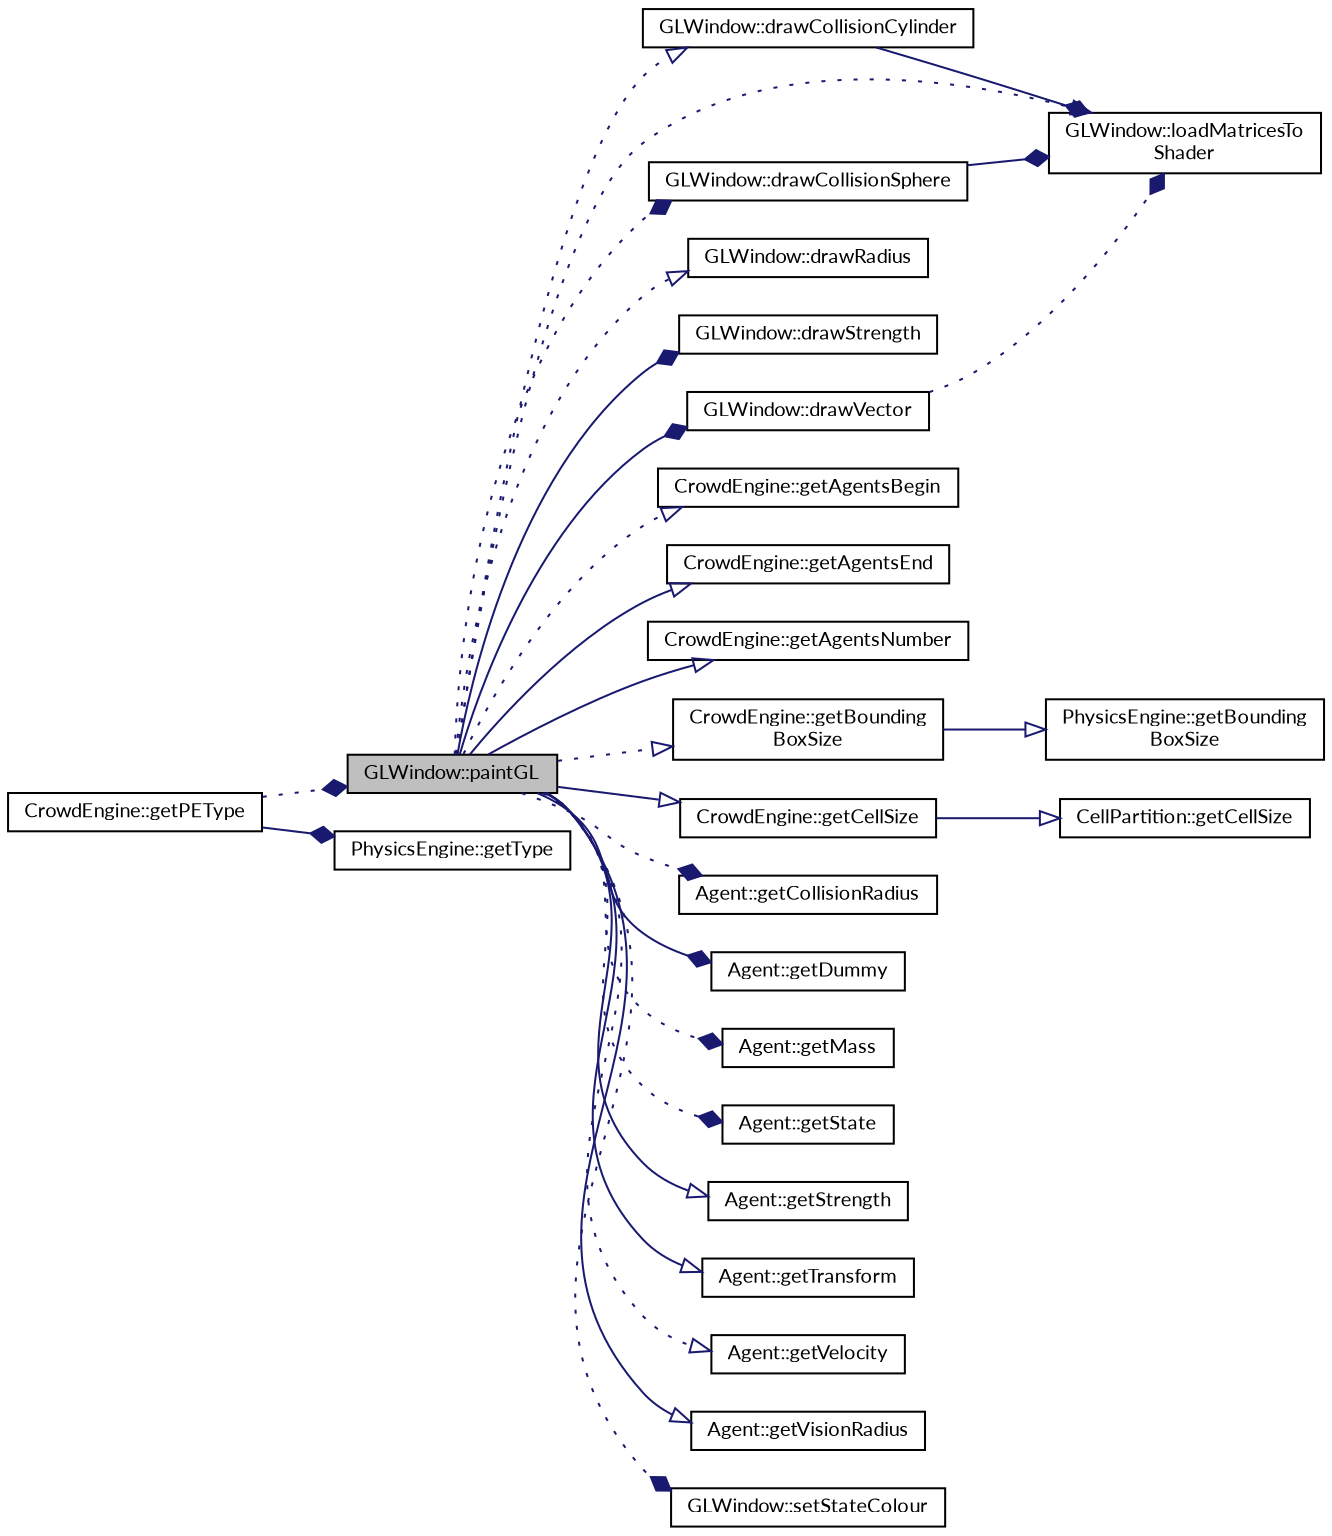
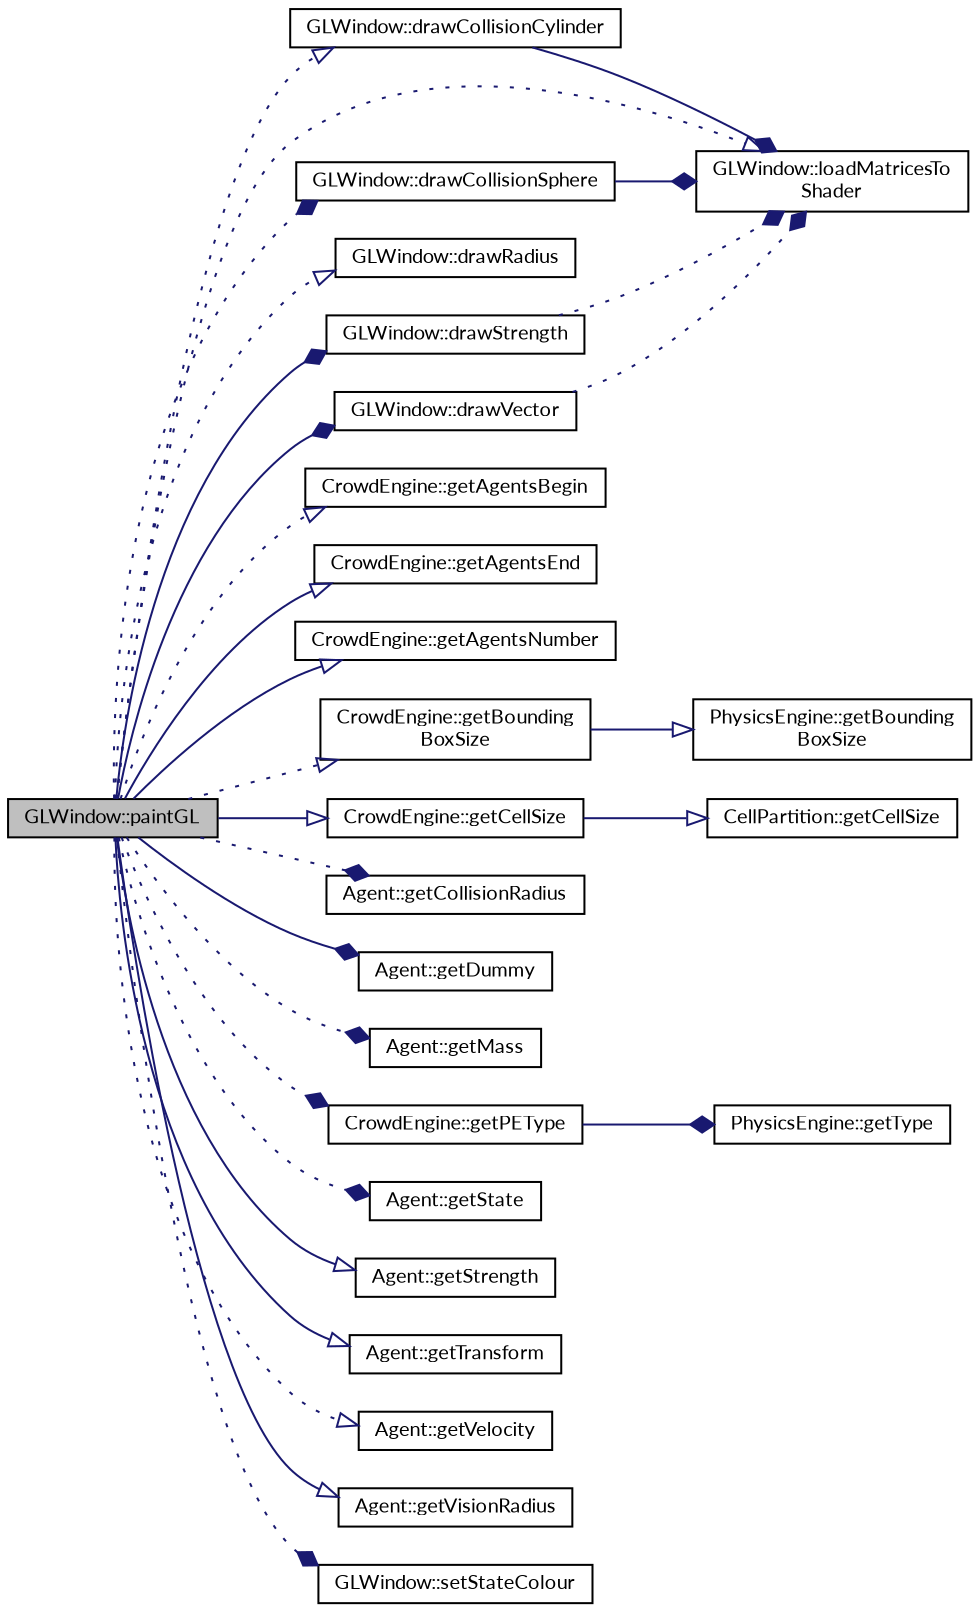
none -> (664, 278)
(293, 793) -> (194, 981)
